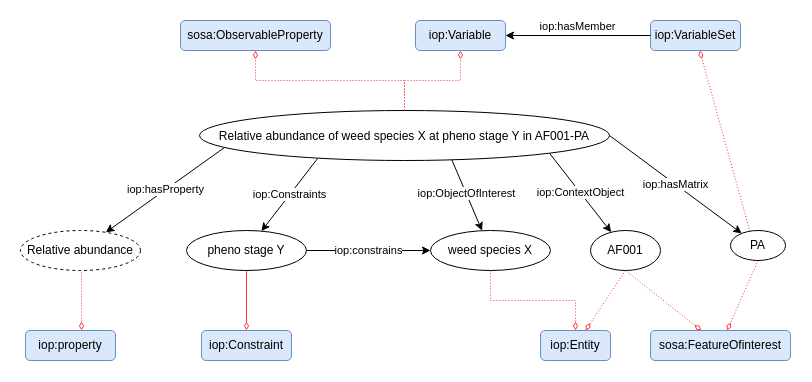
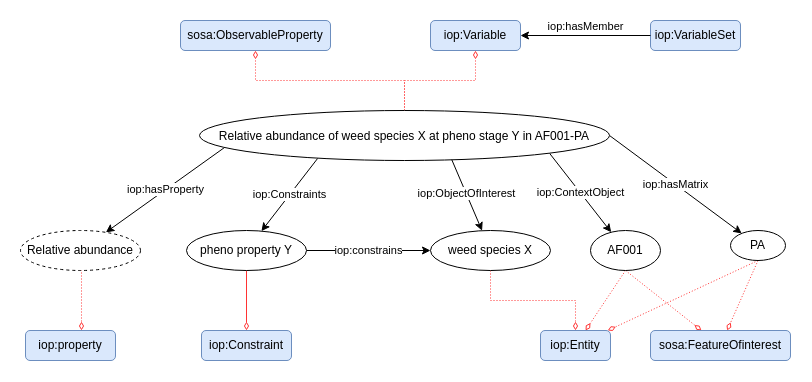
(461, 36) -> (476, 36)
(724, 140) -> (683, 295)
(247, 251) -> (247, 251)
